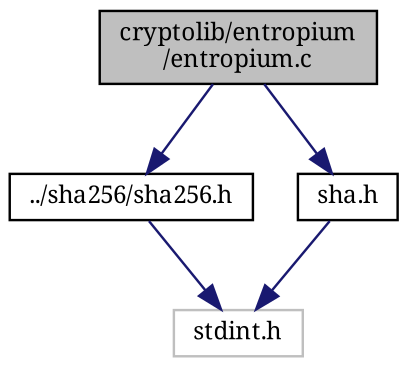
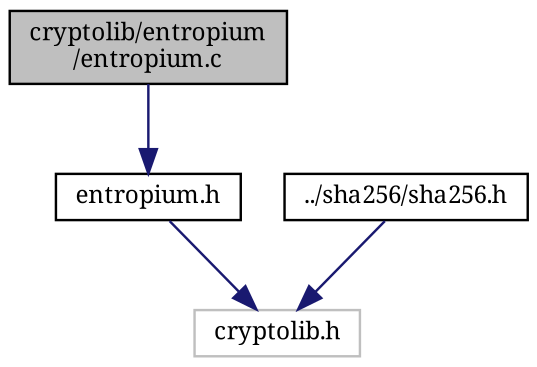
(187, 119) -> none
(348, 197) -> (148, 197)
(238, 333) -> (277, 333)
